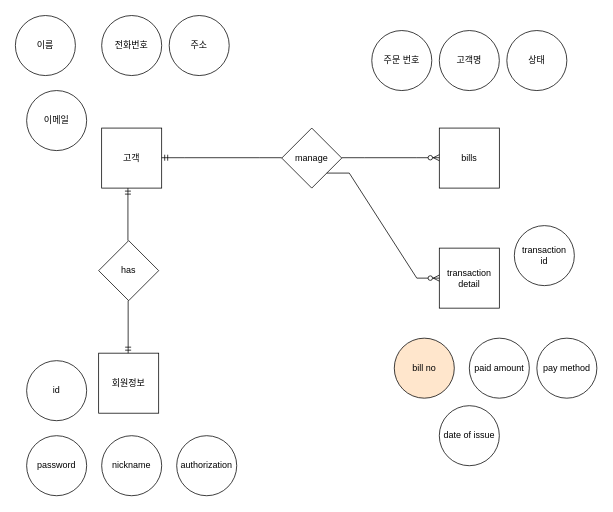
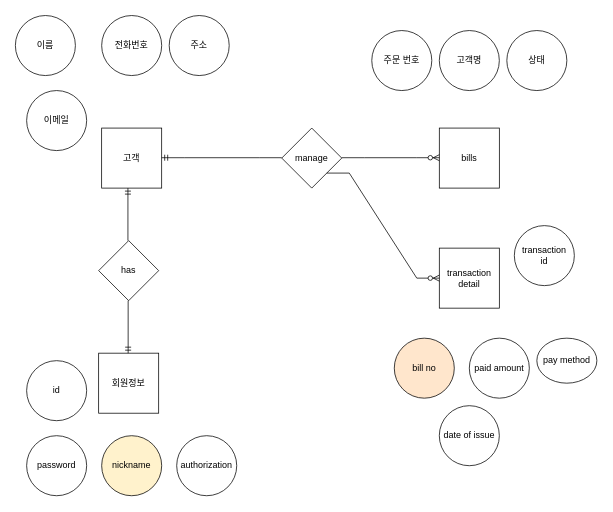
(567, 368) -> (567, 360)
(132, 465) -> (132, 465)
